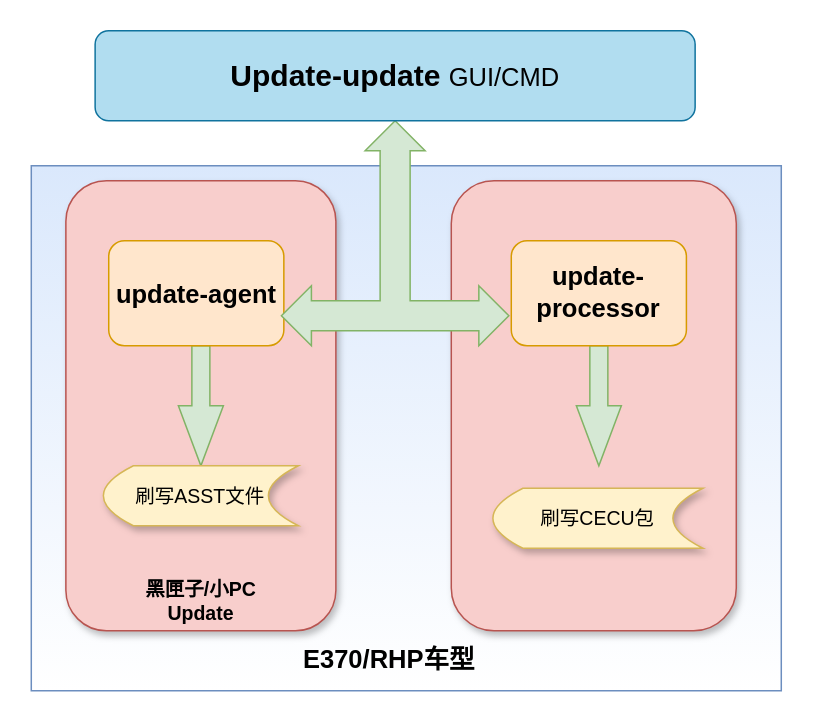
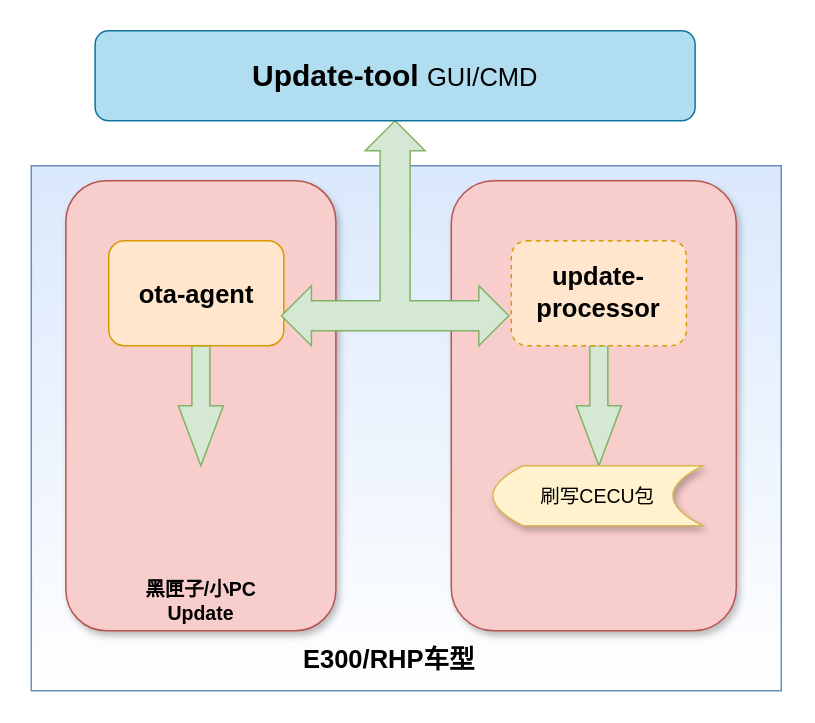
(395, 76) -> (395, 76)
(197, 267) -> (197, 267)
(599, 293) -> (599, 293)
(201, 496) -> none
(598, 518) -> (598, 496)
(389, 661) -> (389, 661)
